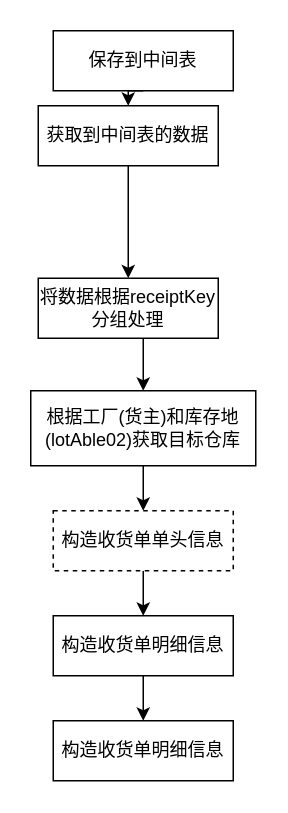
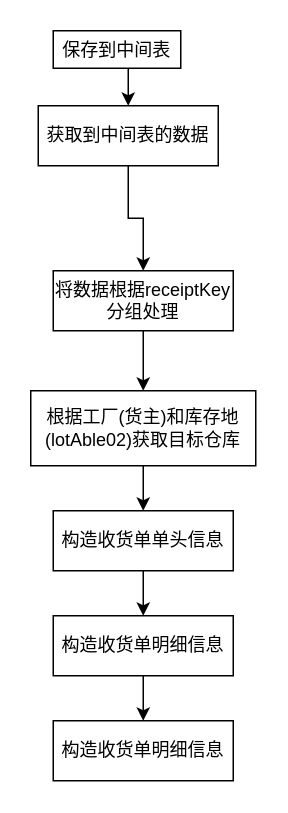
(143, 61) -> (117, 50)
(128, 308) -> (143, 301)
(143, 541) -> (143, 541)
